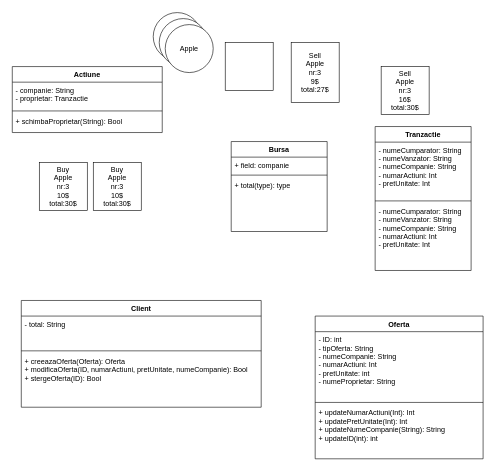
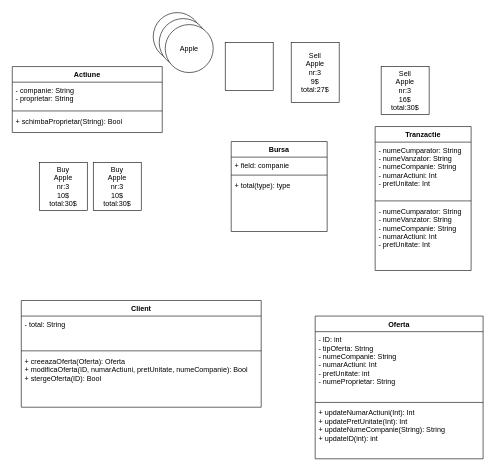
(47, 90) -> (47, 90)
